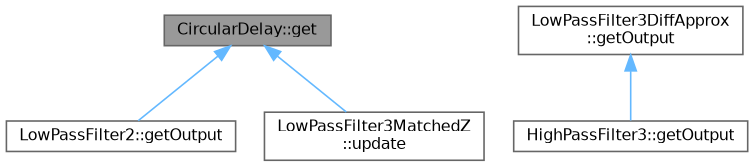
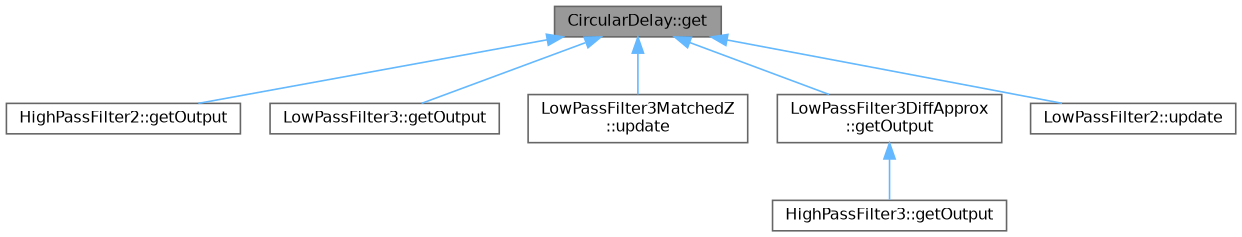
none -> (759, 68)
none -> (385, 119)
none -> (1133, 119)
(121, 136) -> (123, 119)
